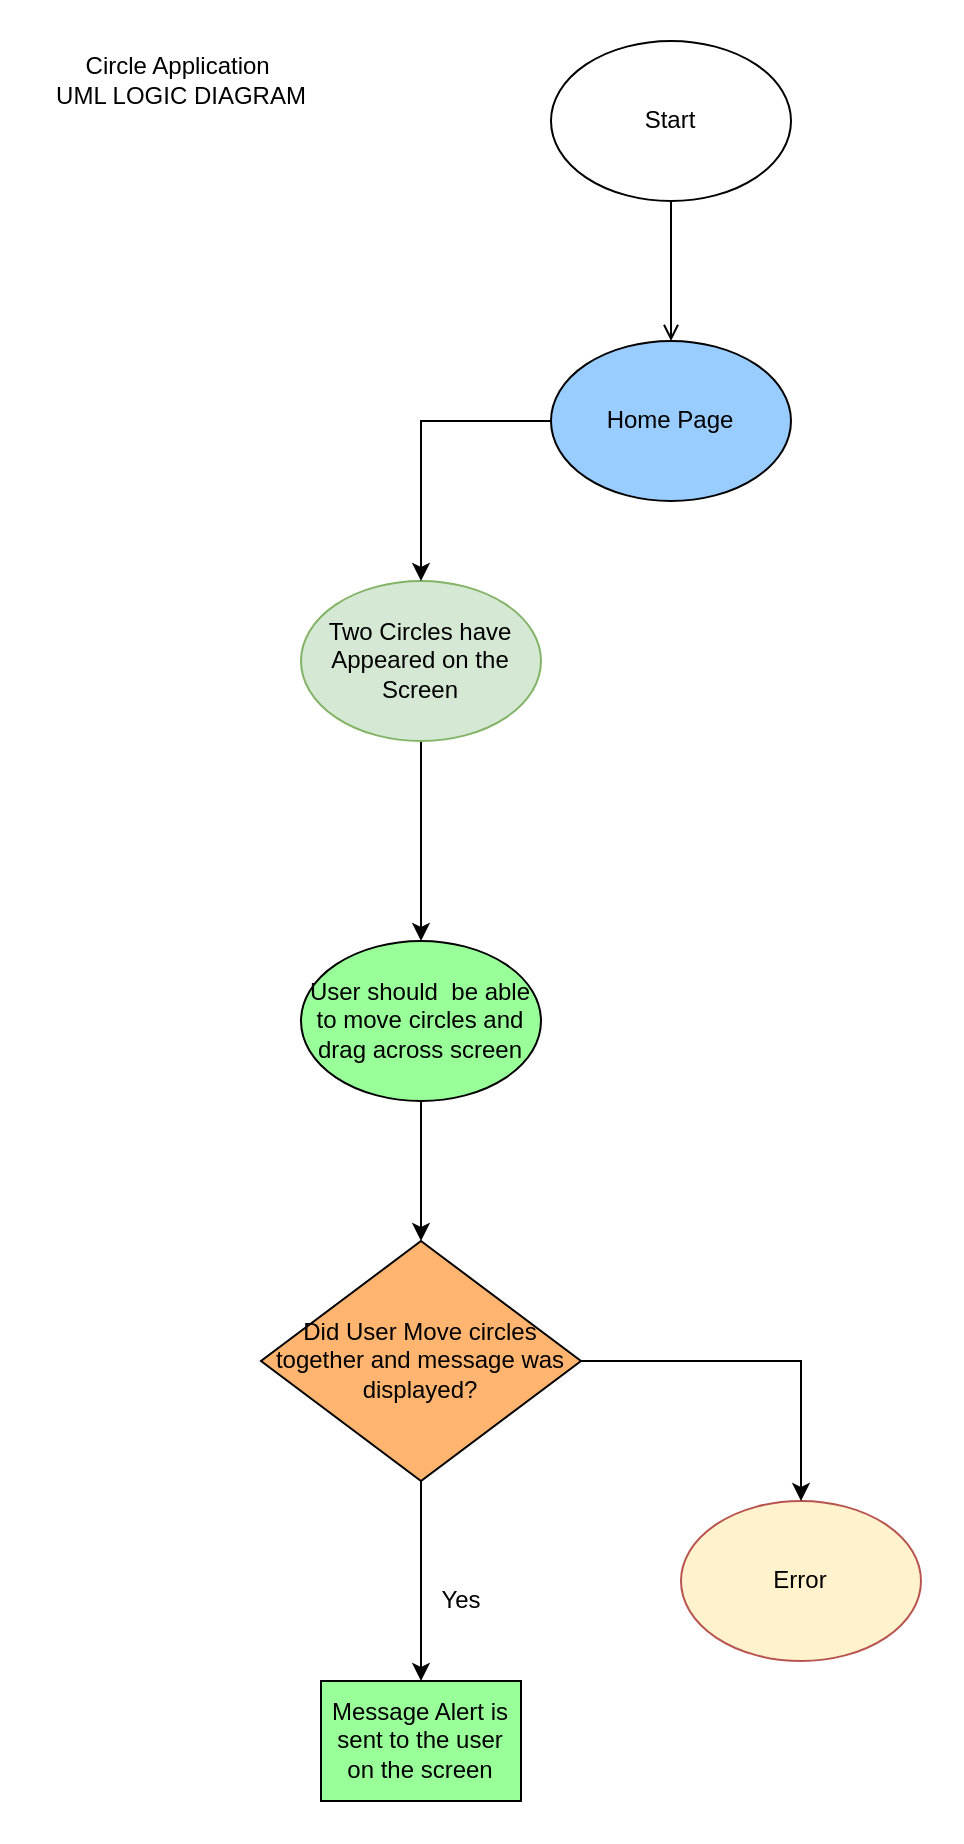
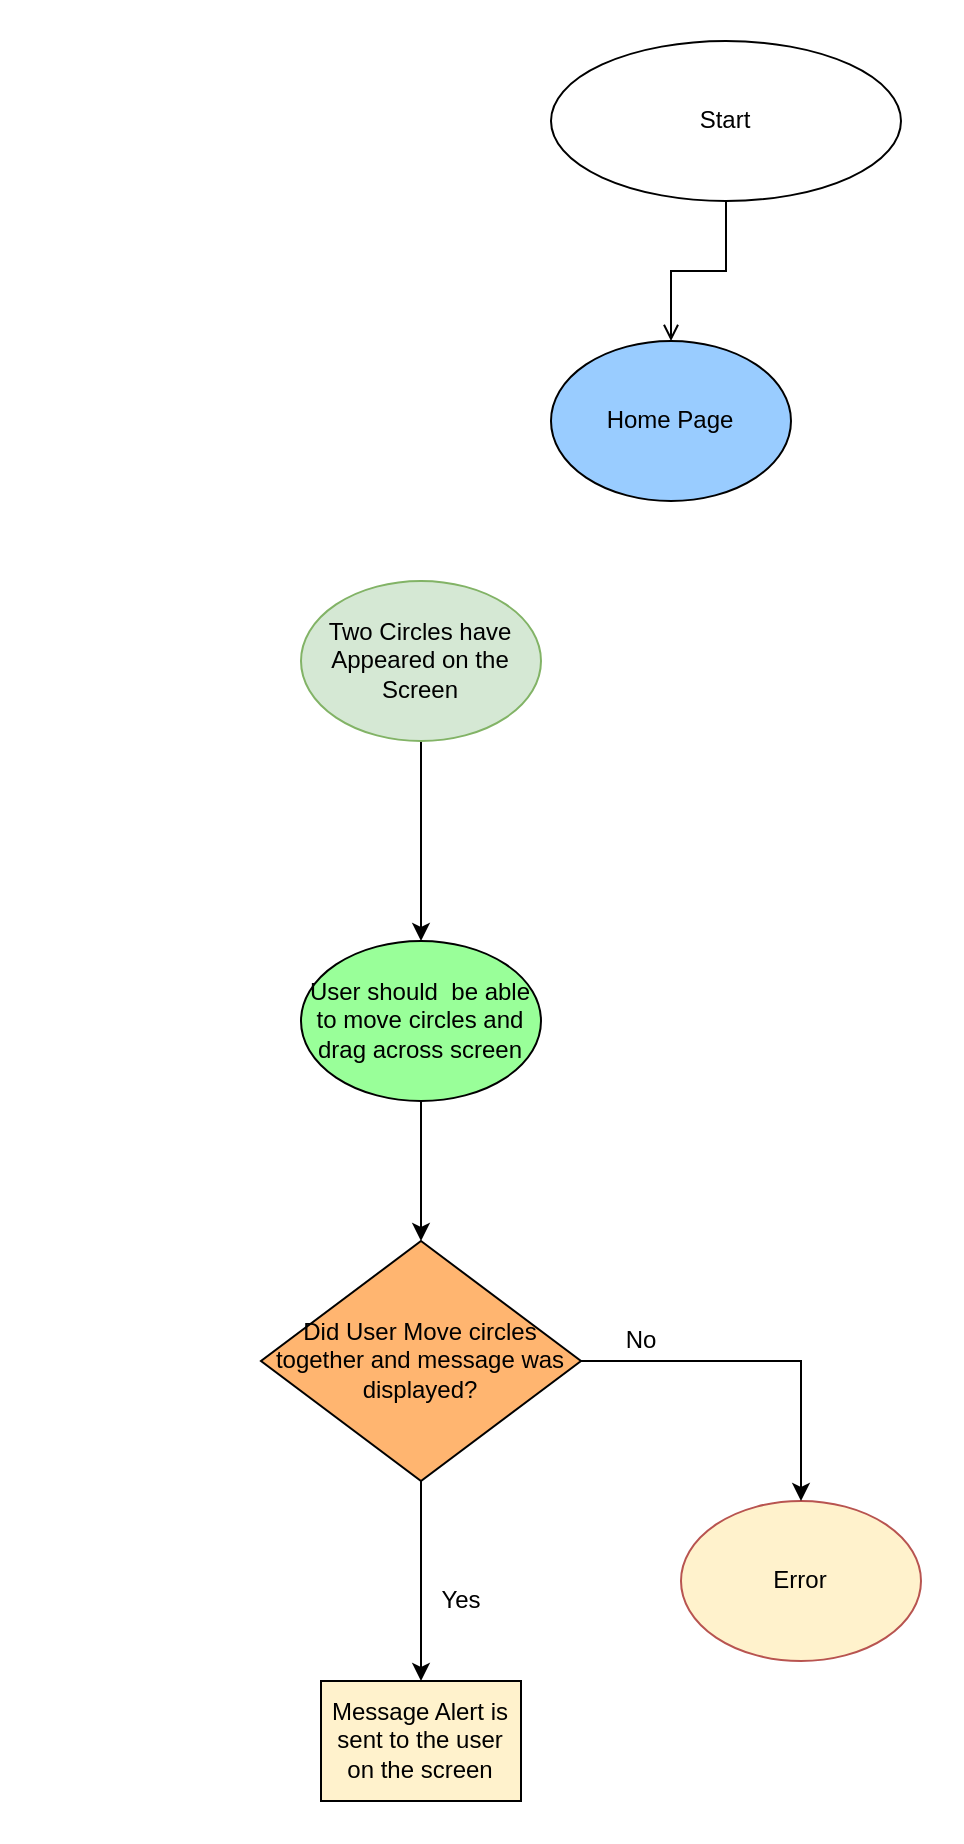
(181, 81) -> none
(671, 121) -> (726, 121)
(421, 429) -> none
none -> (641, 1341)
(421, 1741) -> (421, 1741)
